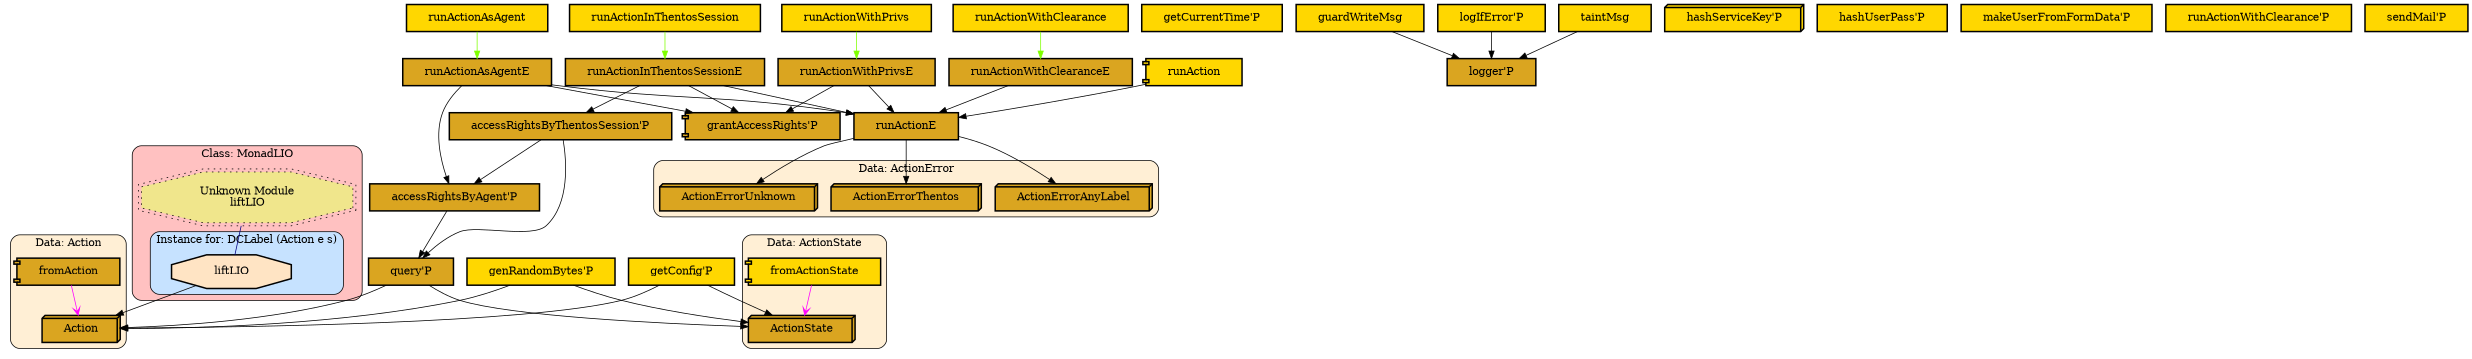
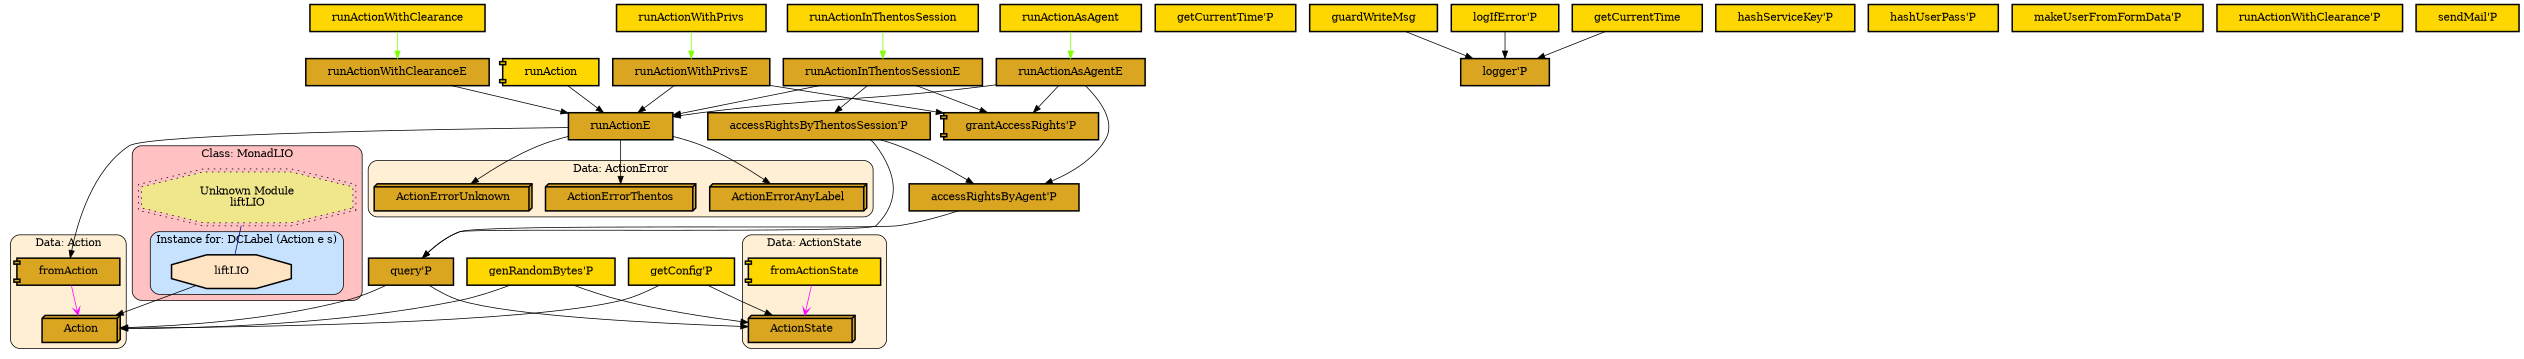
(1605, 18) -> (1637, 18)
(1734, 18) -> (1785, 18)
none -> (287, 134)
